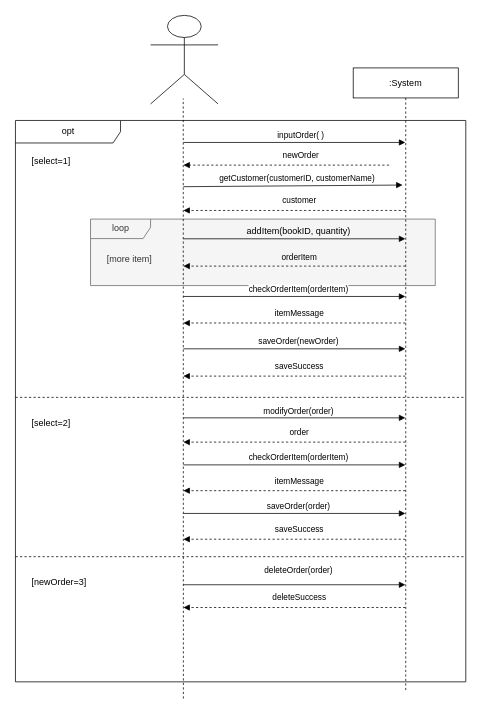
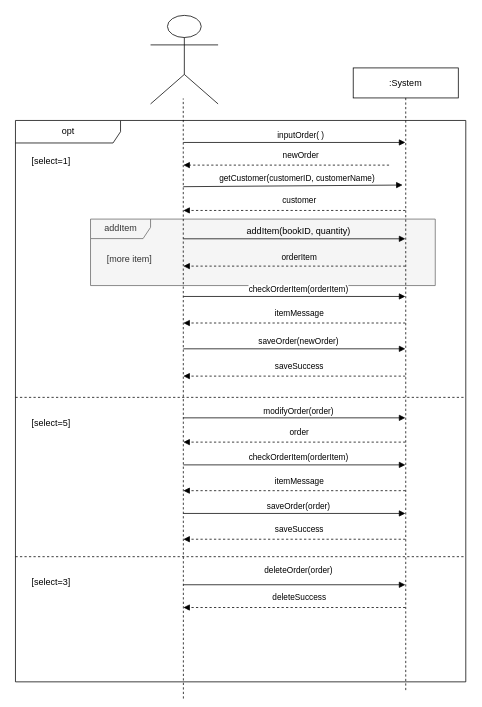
(121, 228) -> (121, 228)
(56, 422) -> (56, 422)
(62, 581) -> (56, 581)
